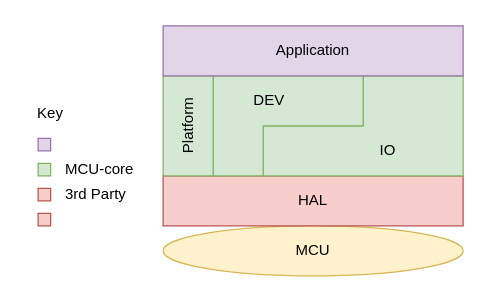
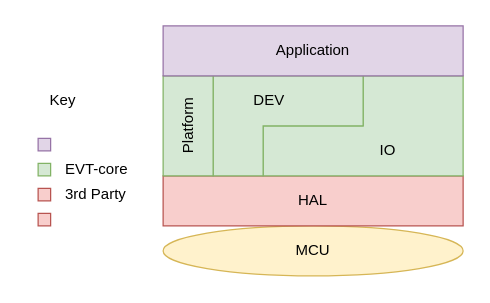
(51, 113) -> (63, 101)
(99, 169) -> (99, 169)
